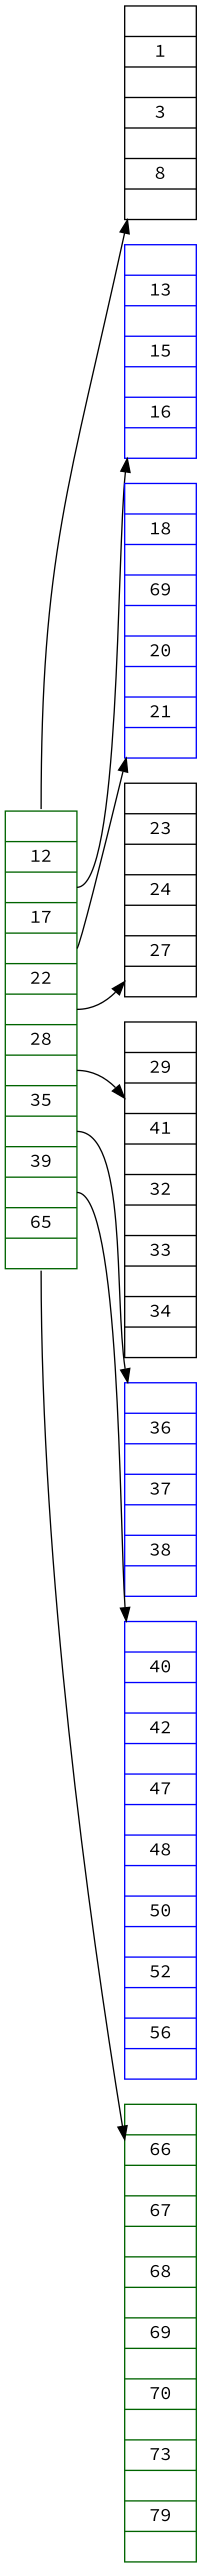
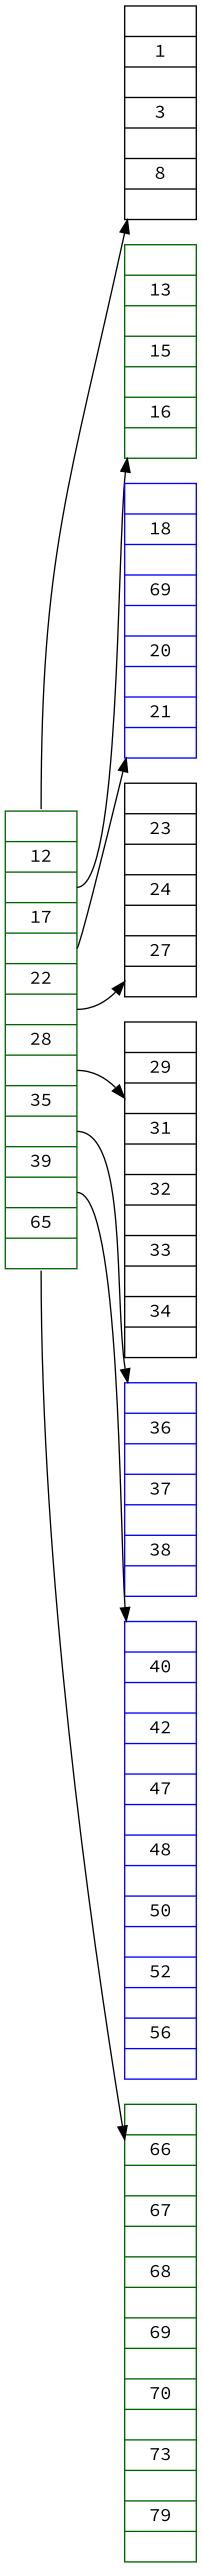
(160, 351) -> (160, 351)
(160, 1128) -> (160, 1128)
